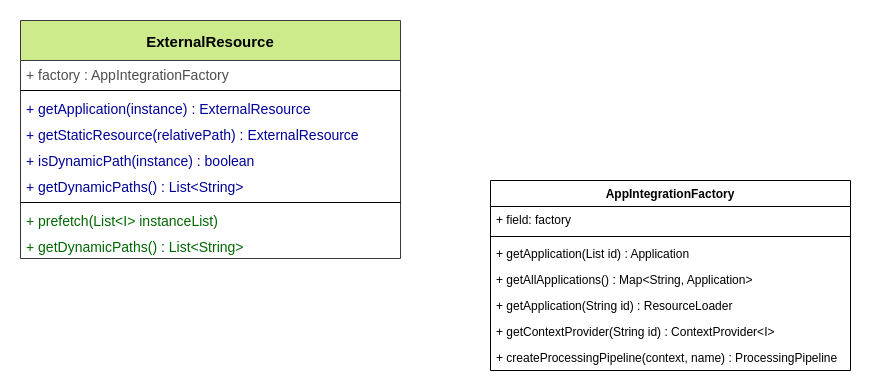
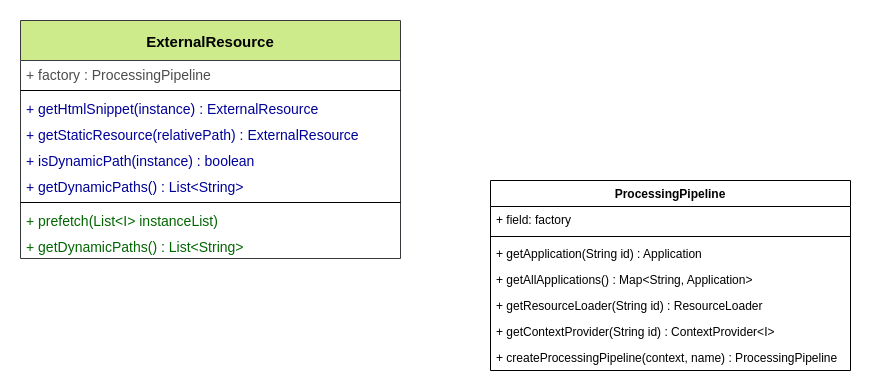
(146, 75) -> (129, 75)
(186, 109) -> (188, 109)
(670, 194) -> (670, 194)
(607, 254) -> (613, 254)
(630, 306) -> (645, 306)
